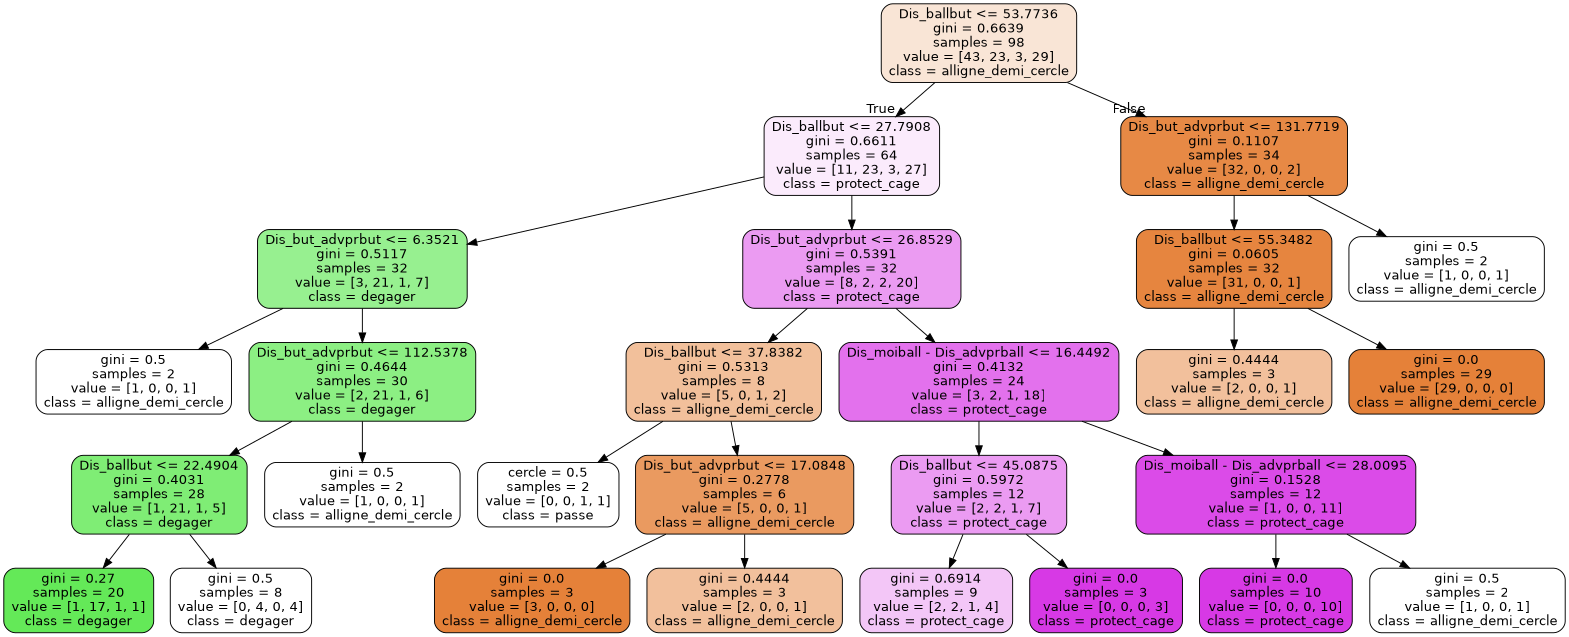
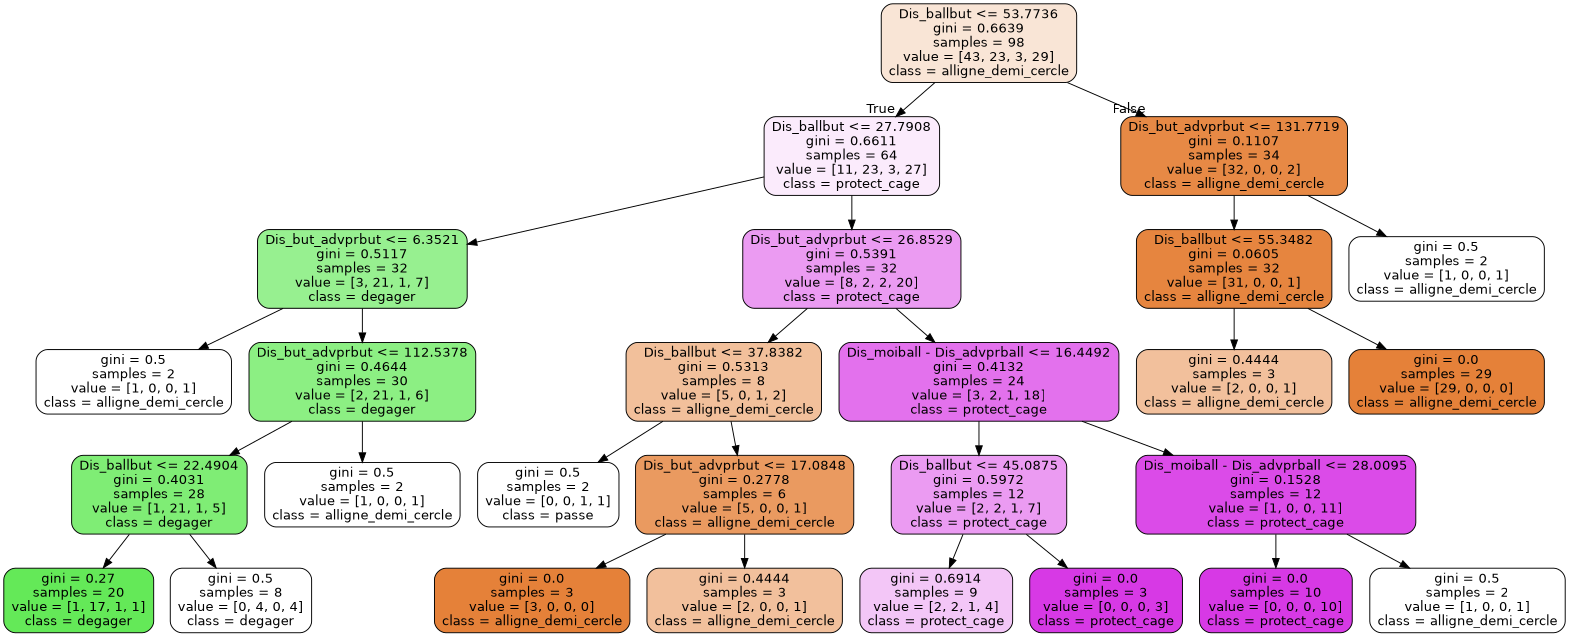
(548, 495) -> (548, 495)
